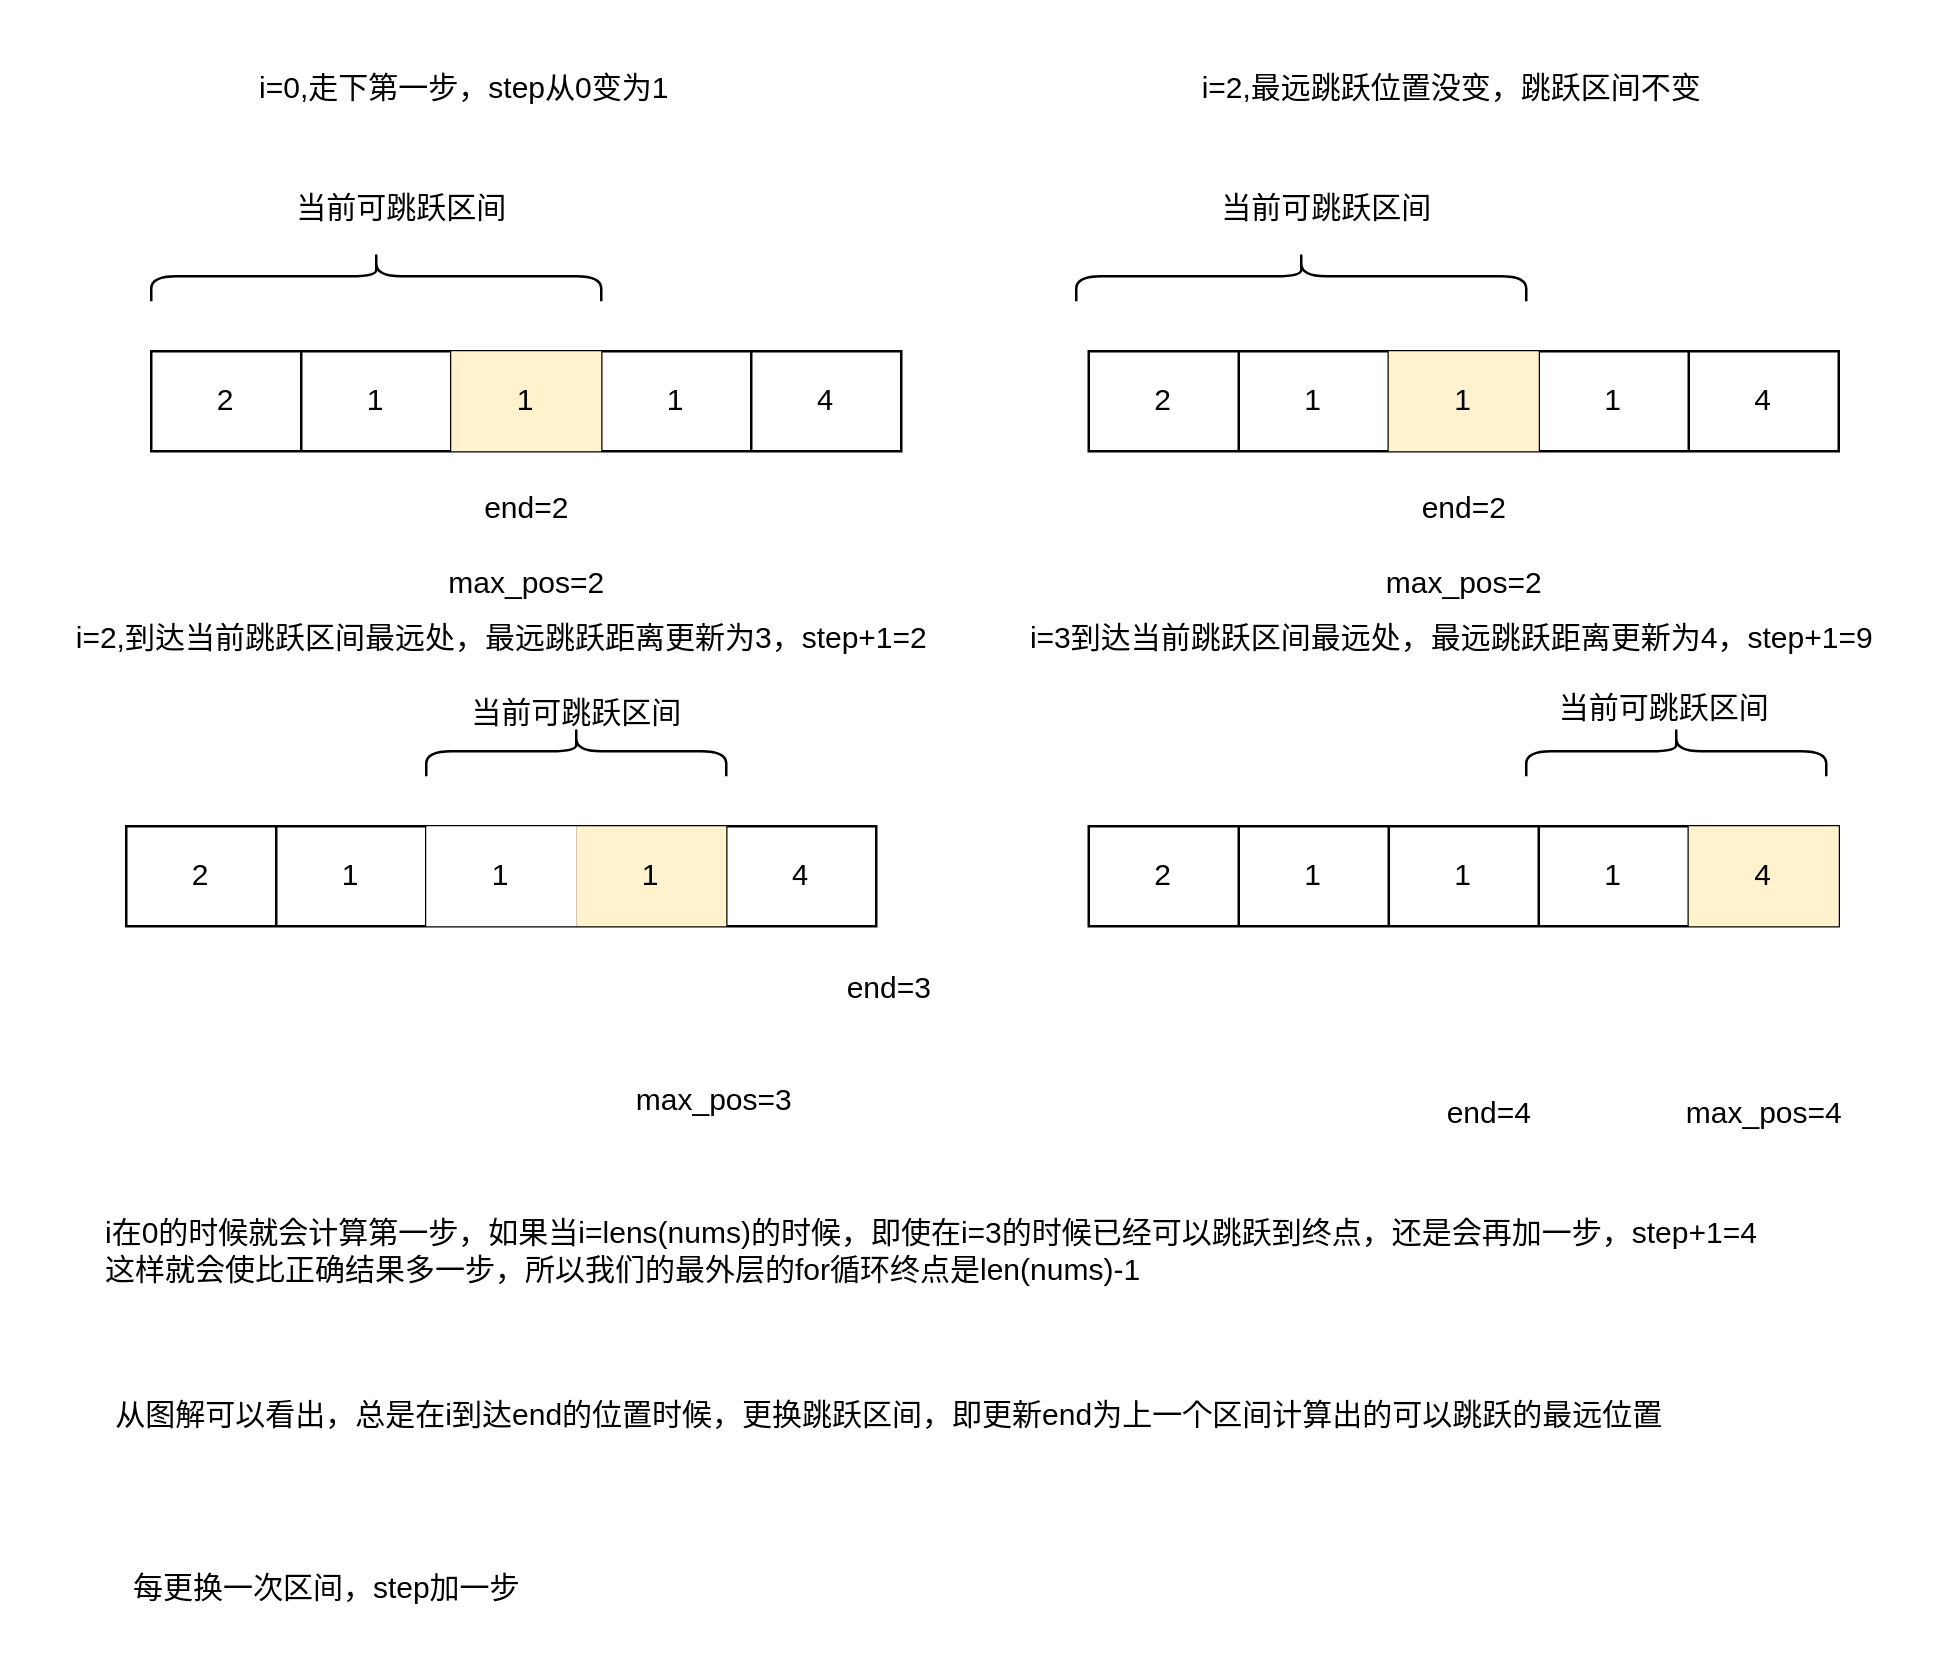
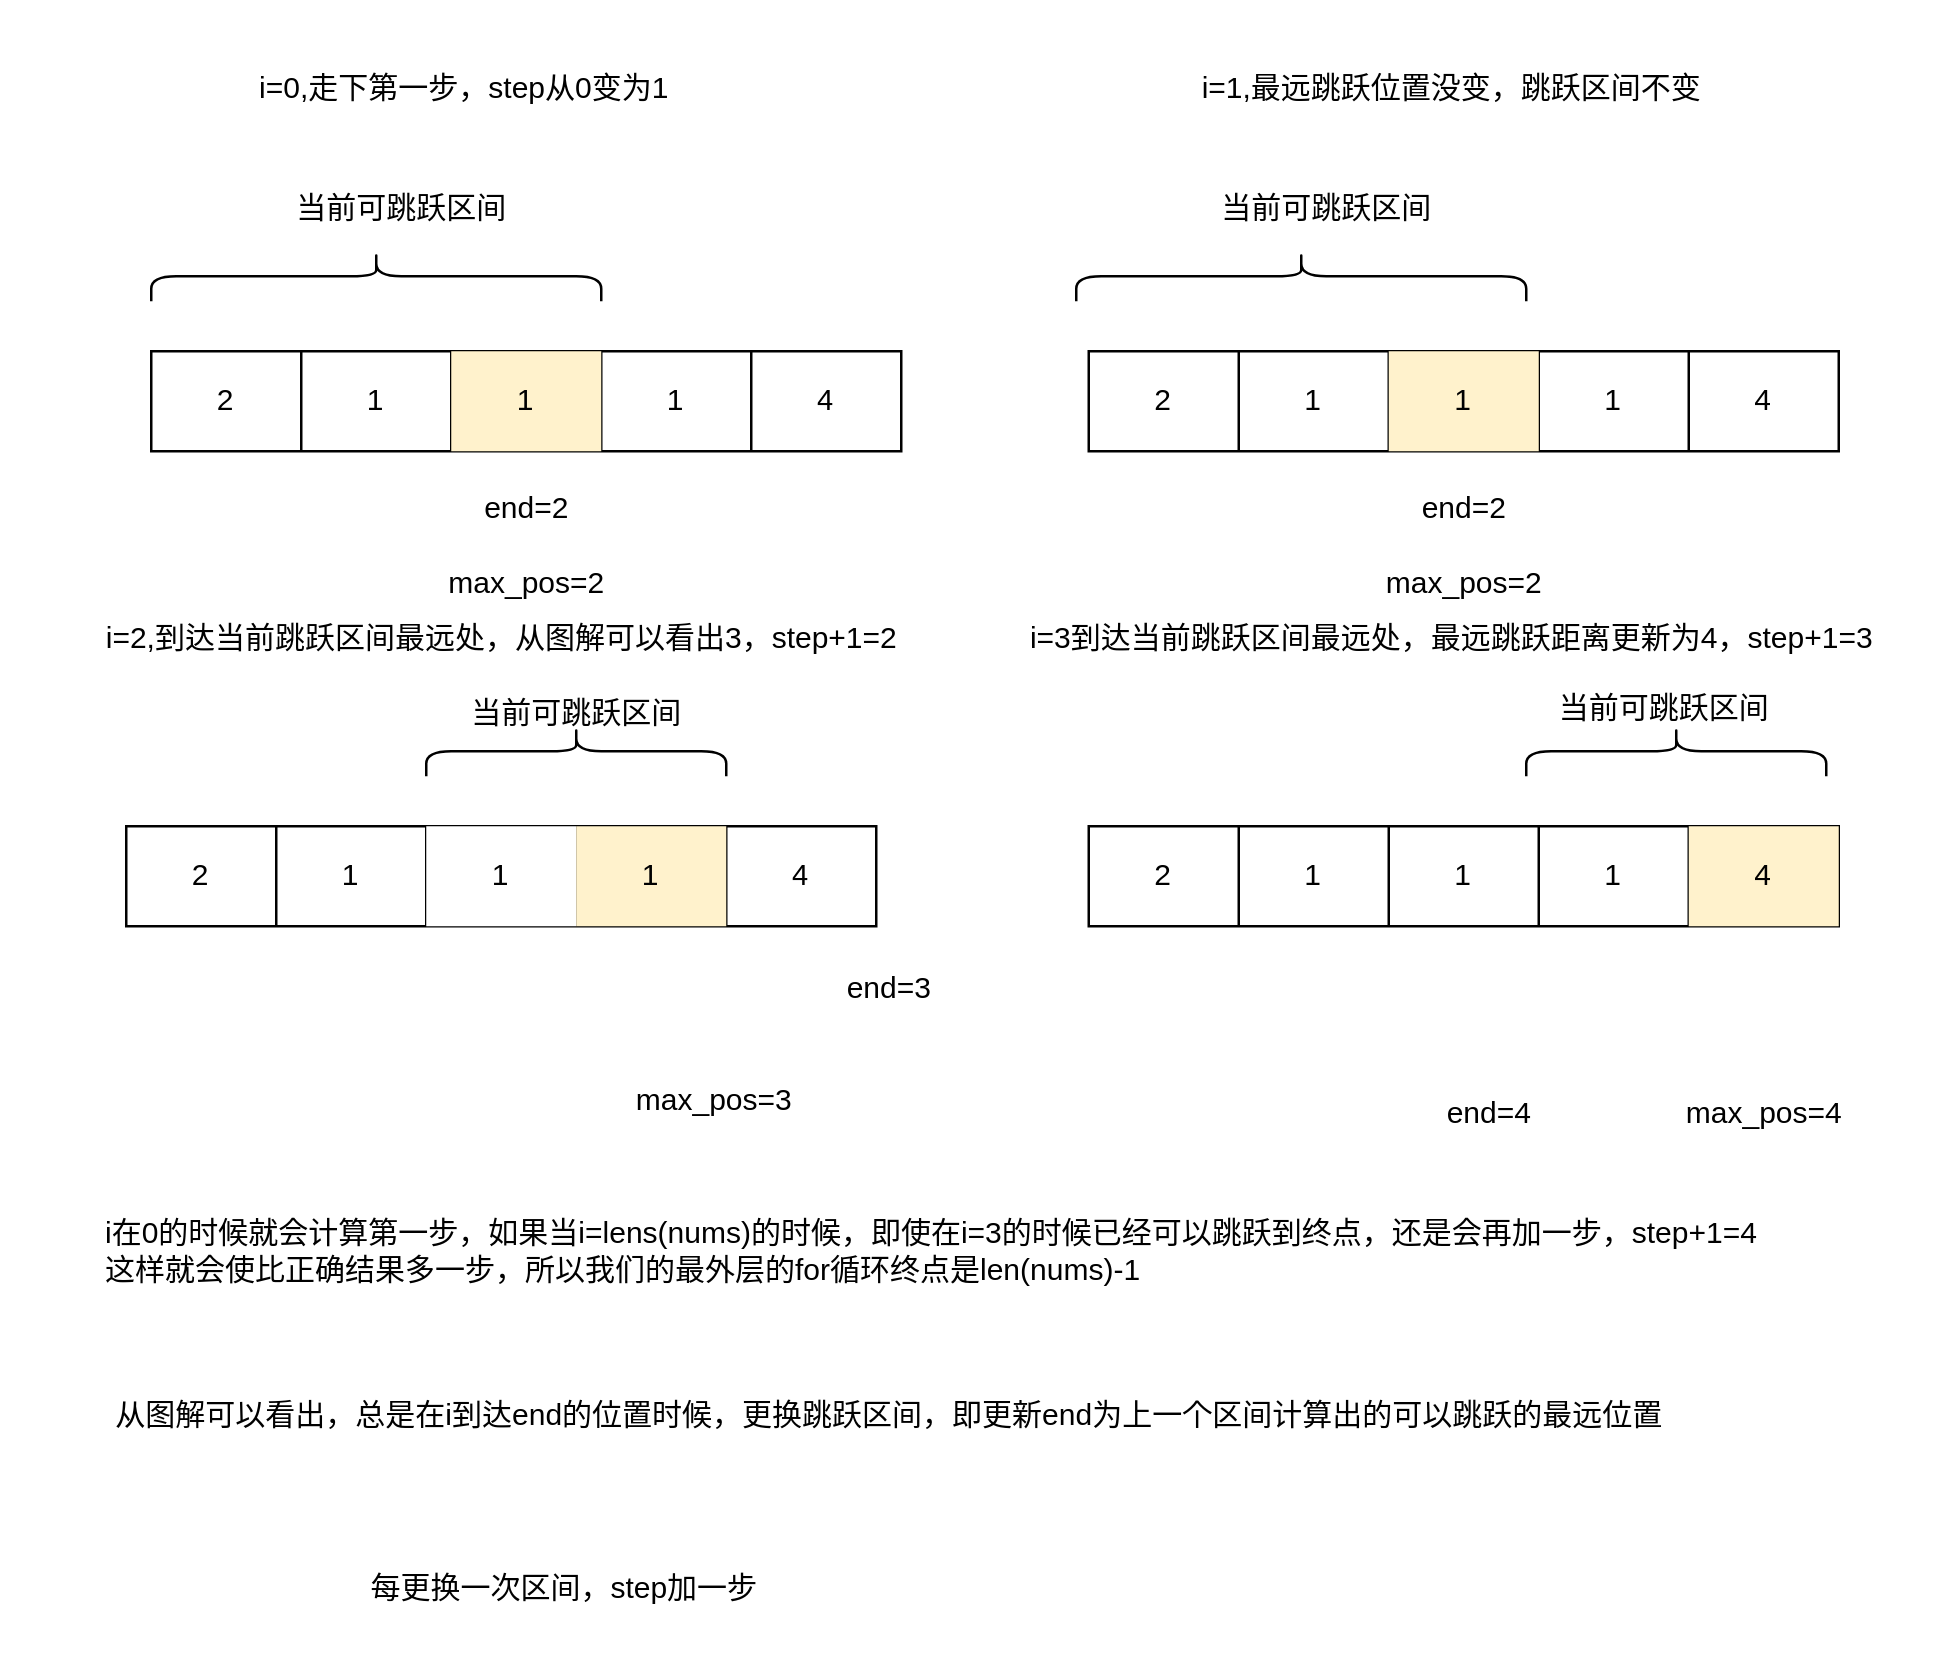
(1453, 89) -> (1453, 89)
(503, 639) -> (503, 639)
(1453, 639) -> (1453, 639)
(326, 1589) -> (564, 1589)
